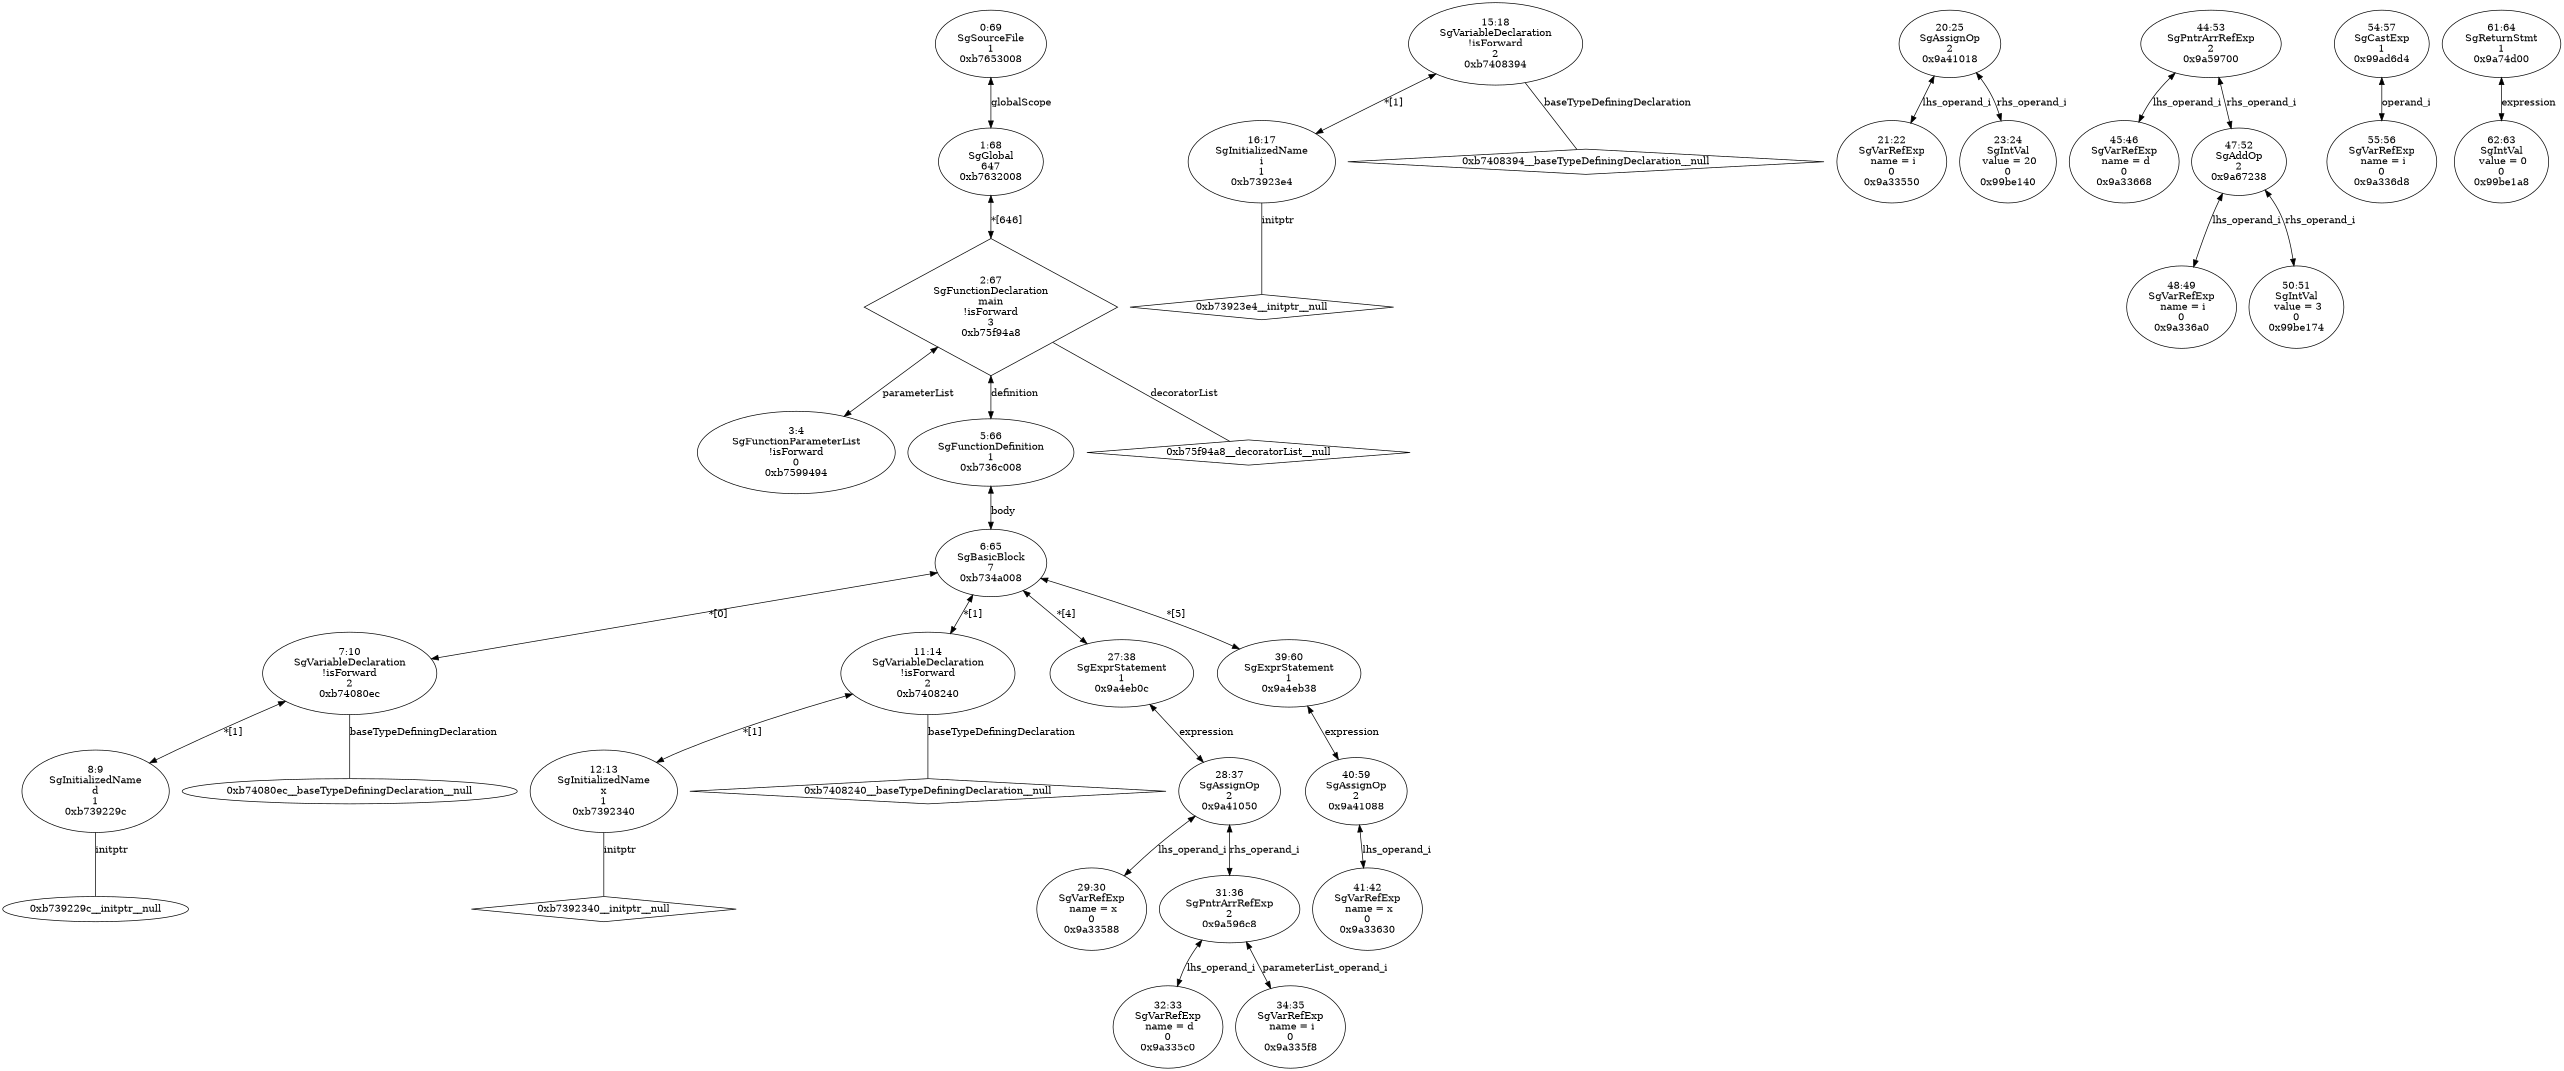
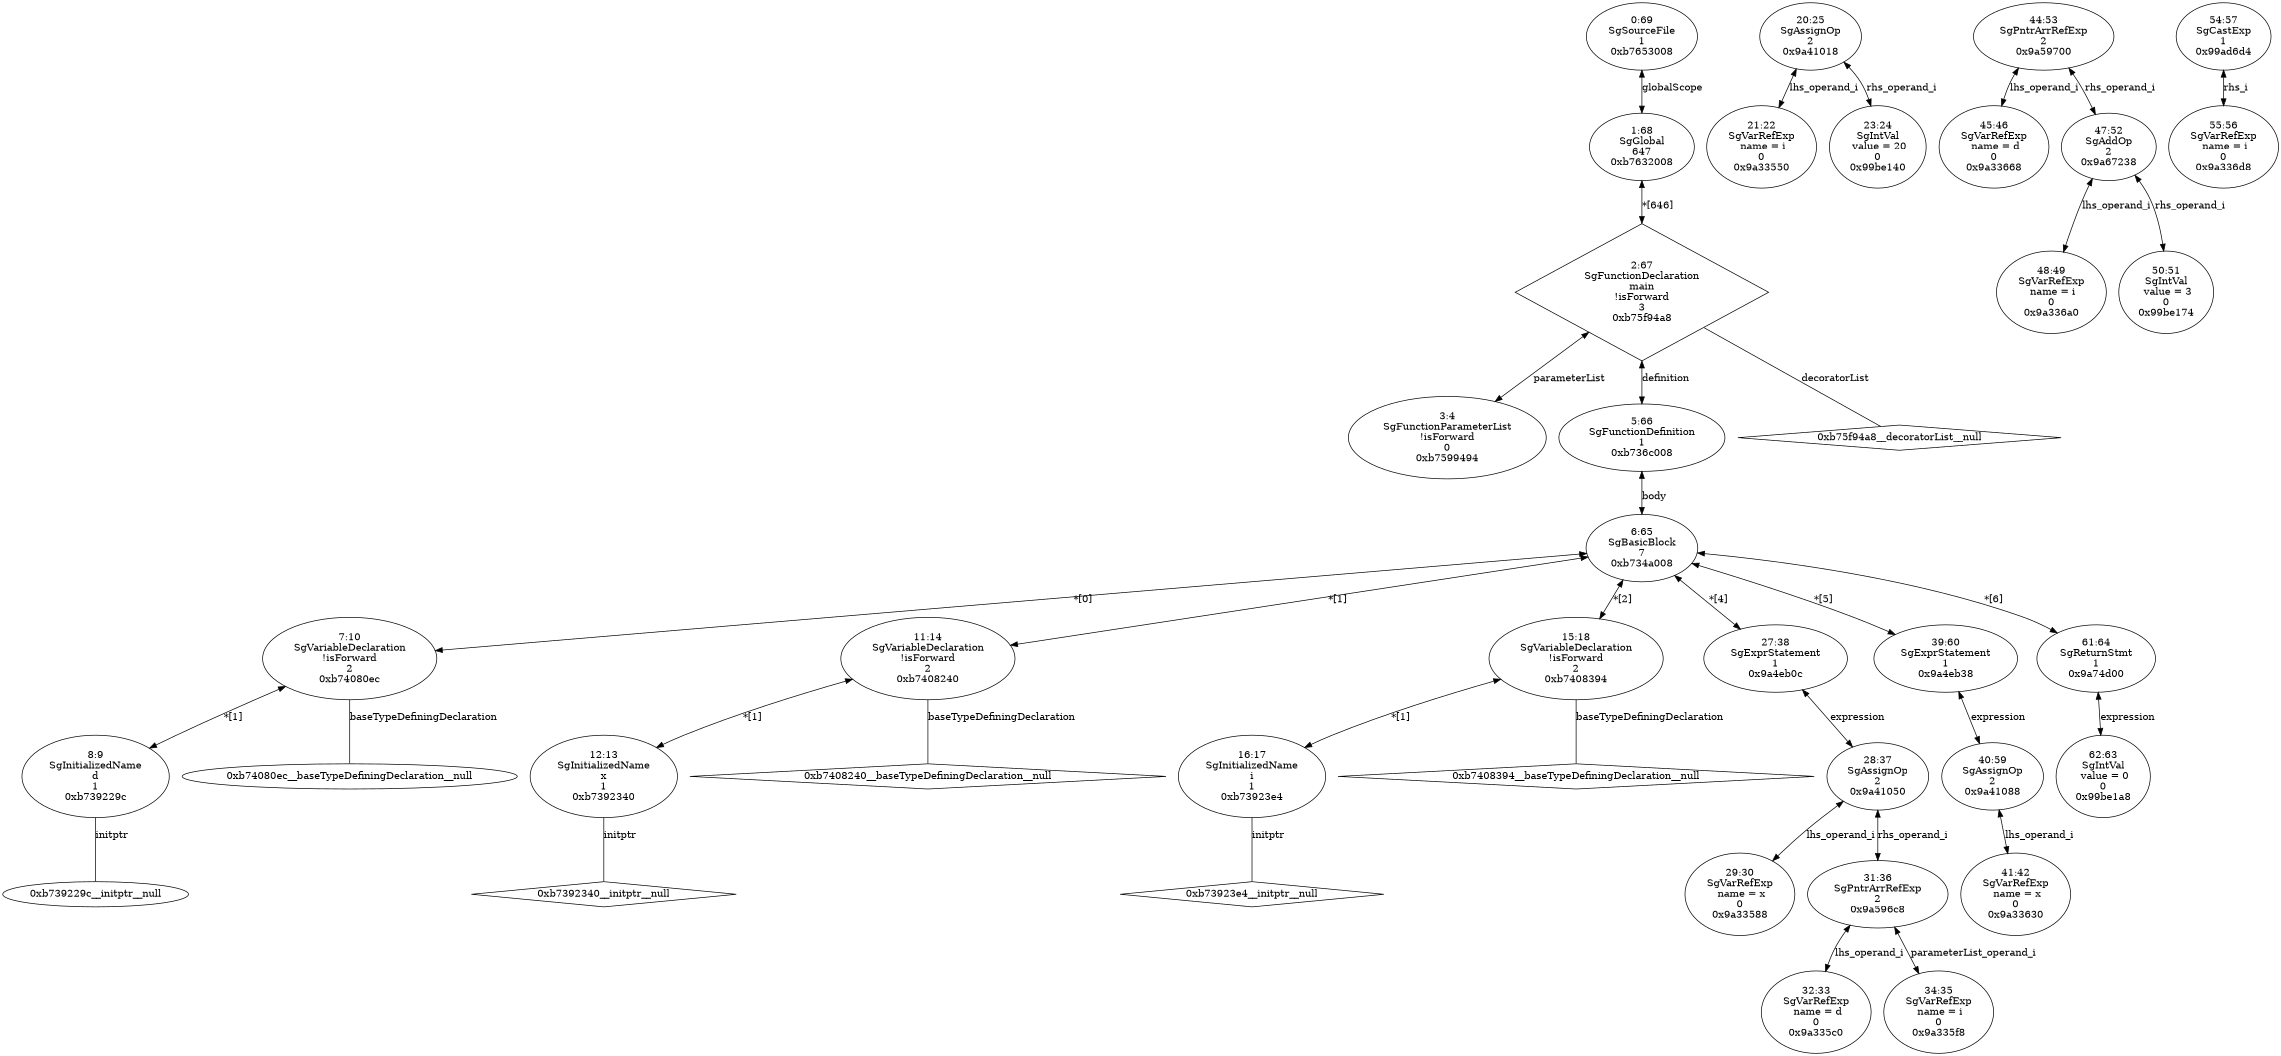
(2406, 103) -> (2236, 88)
none -> (1881, 579)
none -> (1611, 599)
